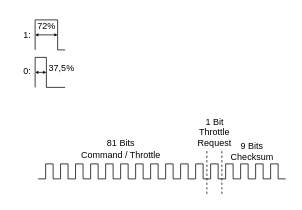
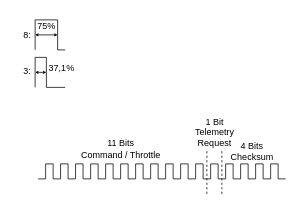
(47, 27) -> (47, 27)
(27, 35) -> (27, 35)
(62, 69) -> (62, 69)
(27, 72) -> (27, 72)
(215, 132) -> (215, 132)
(121, 149) -> (121, 149)
(252, 151) -> (252, 151)
